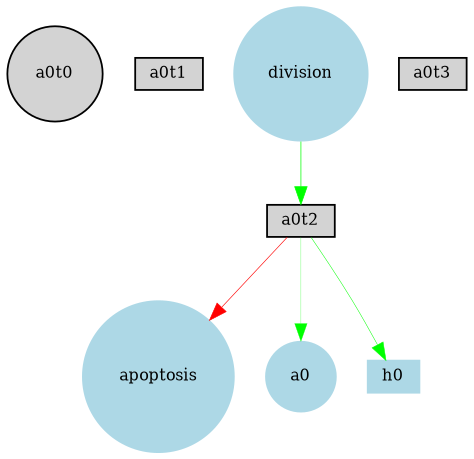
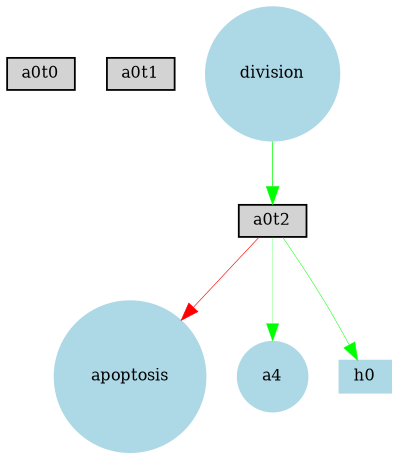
(55, 74) -> (41, 74)
(433, 74) -> none
(301, 377) -> (273, 377)
